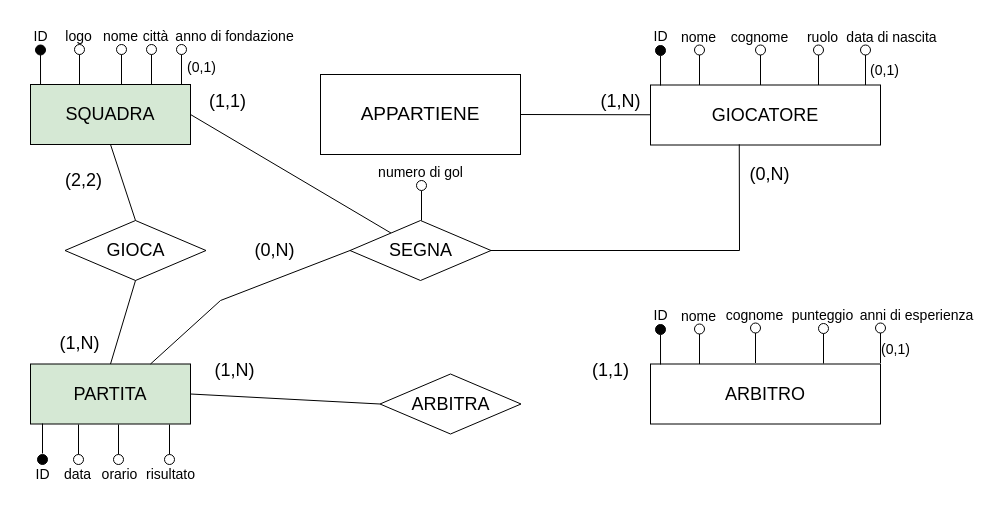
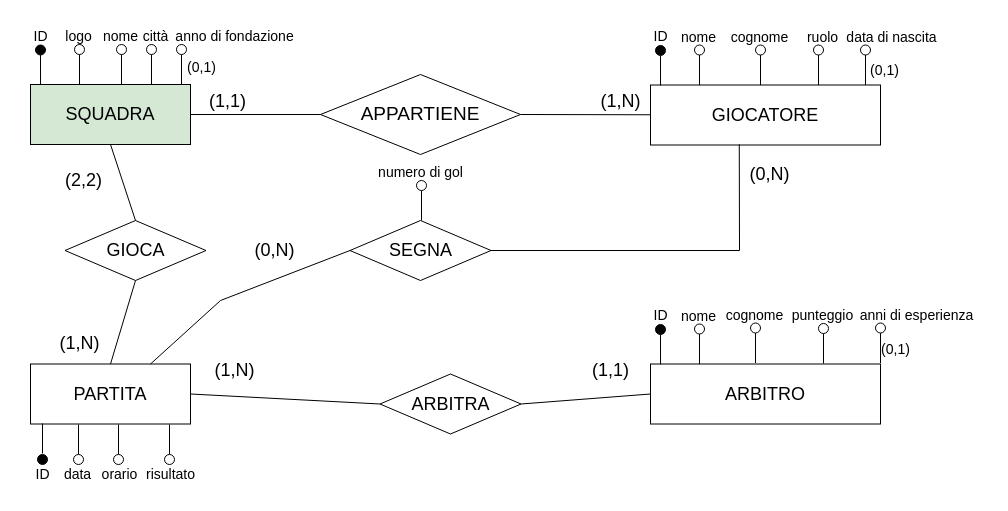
(421, 115) -> (421, 115)
(291, 174) -> (256, 115)
(111, 394) -> (111, 394)
none -> (585, 399)
